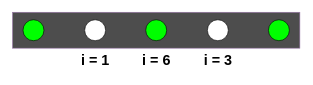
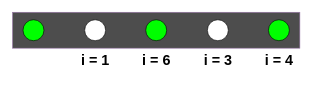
none -> (279, 60)
